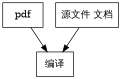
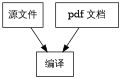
(23, 15) -> (23, 15)
(87, 15) -> (87, 15)
